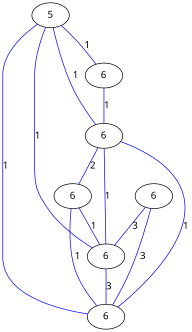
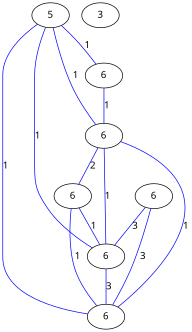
none -> (100, 15)
